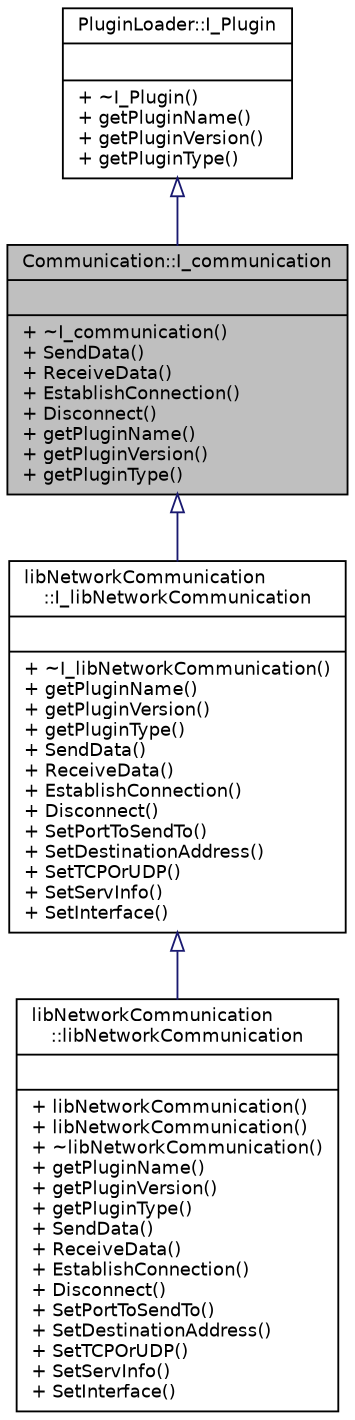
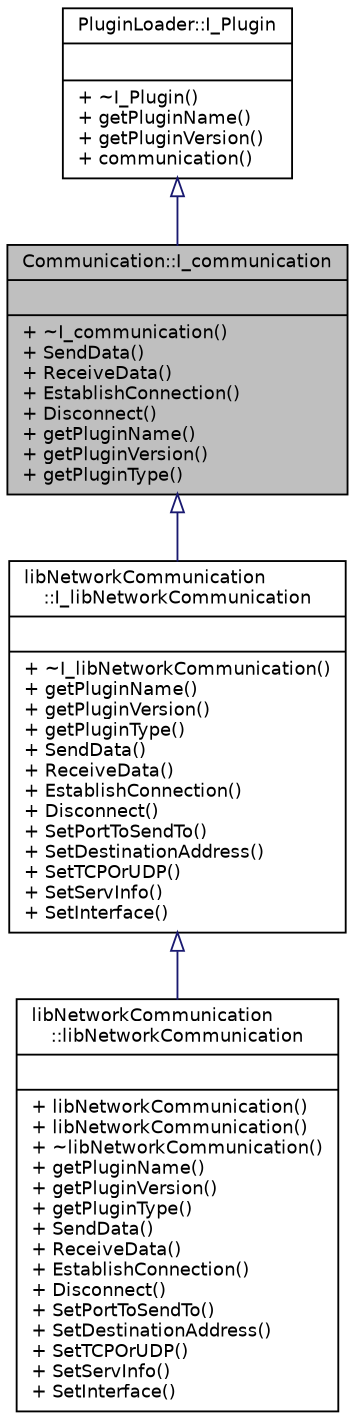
(159, 159) -> (165, 159)
